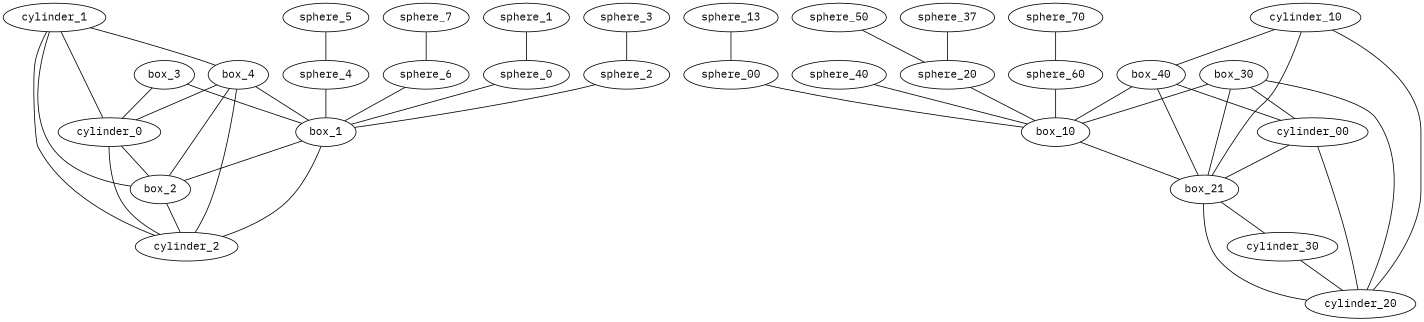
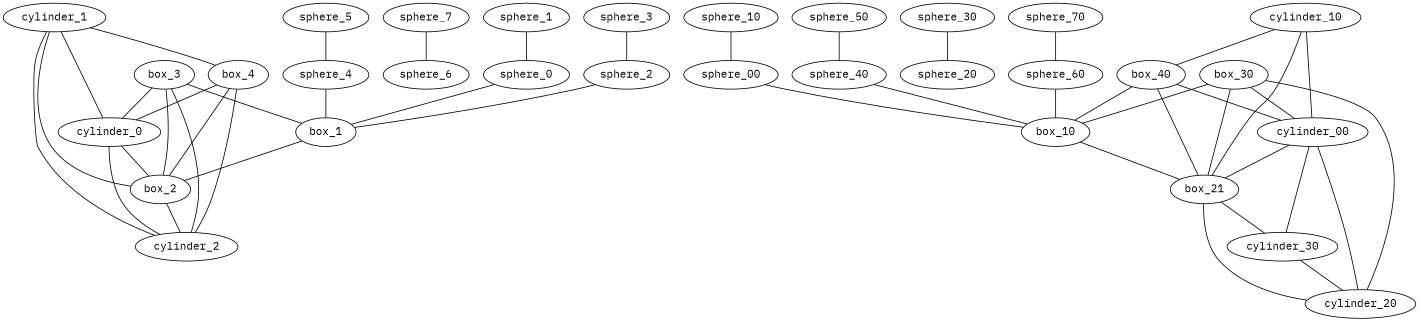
(731, 18) -> (731, 18)
(947, 18) -> (947, 18)
(893, 46) -> (839, 46)
(282, 103) -> none
(375, 104) -> none
(1003, 104) -> none
none -> (168, 132)
(1421, 146) -> (1309, 75)
none -> (1298, 189)
(284, 204) -> (196, 159)
